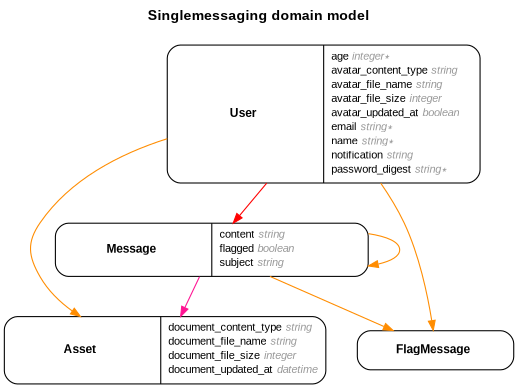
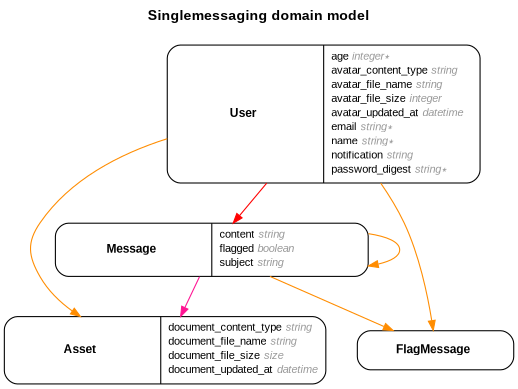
(441, 113) -> (443, 113)
(280, 356) -> (274, 356)
